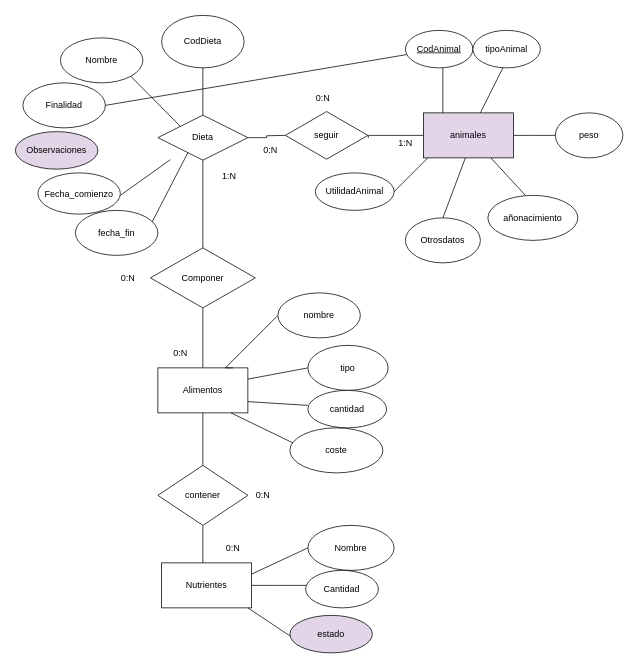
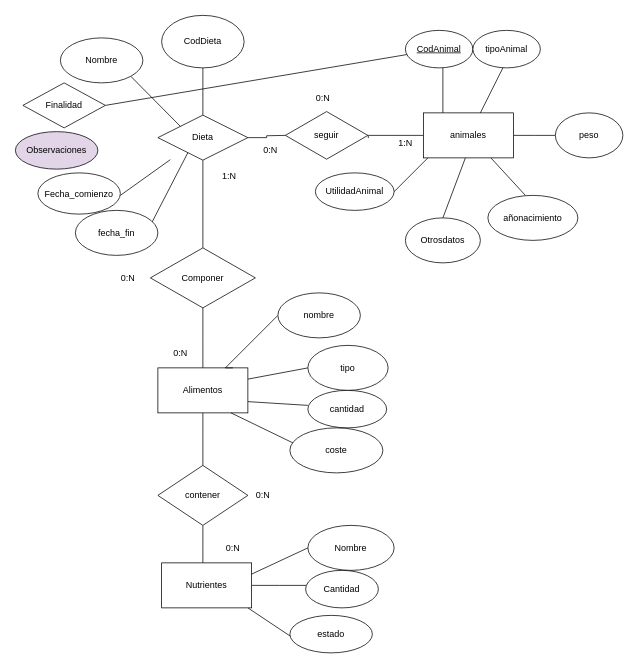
(64, 105) -> (64, 105)
(468, 135) -> (468, 135)
(331, 634) -> (331, 634)
